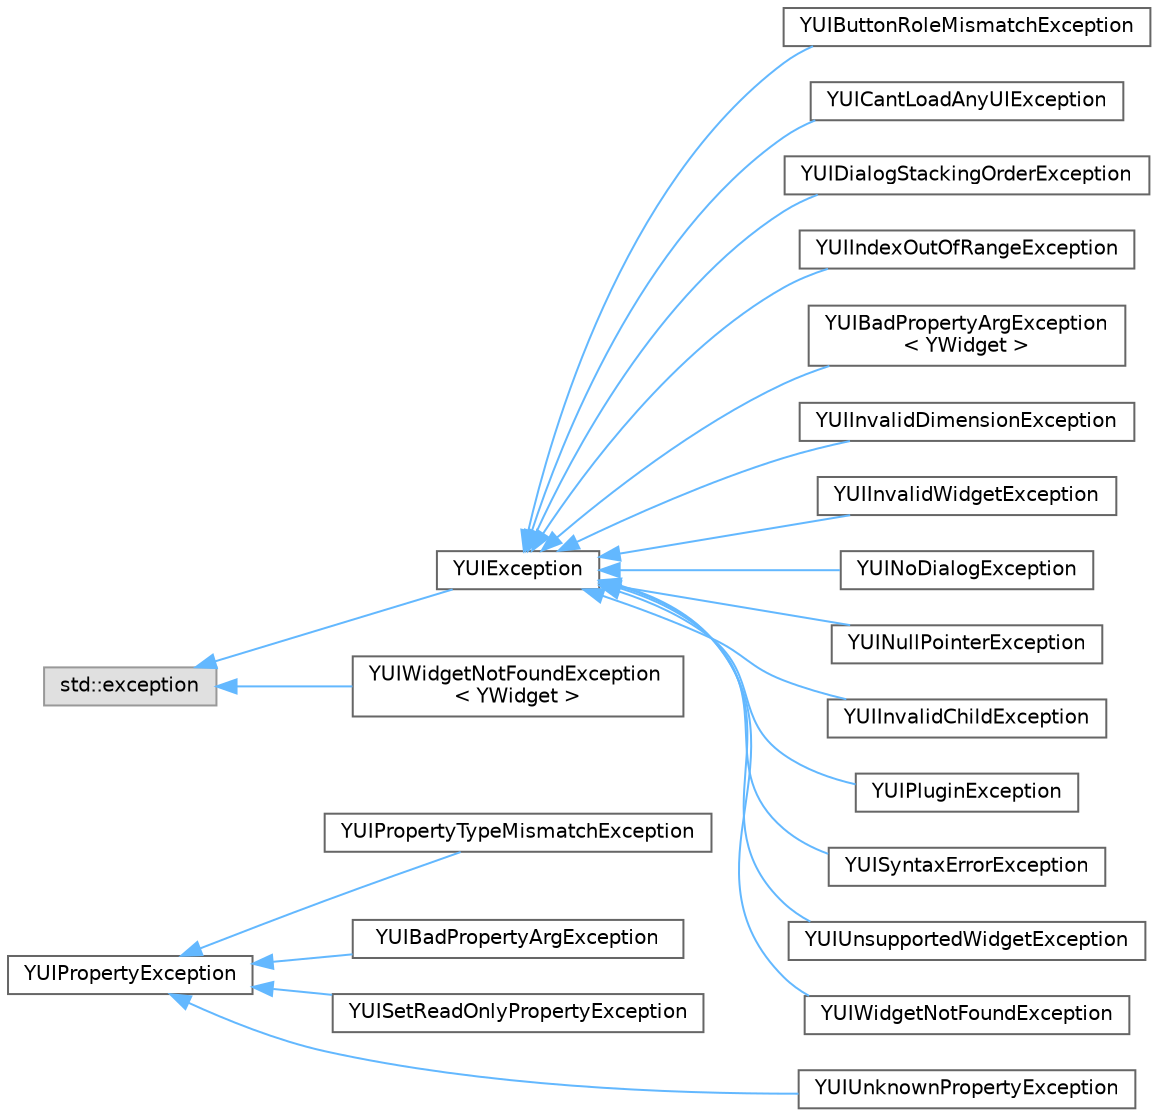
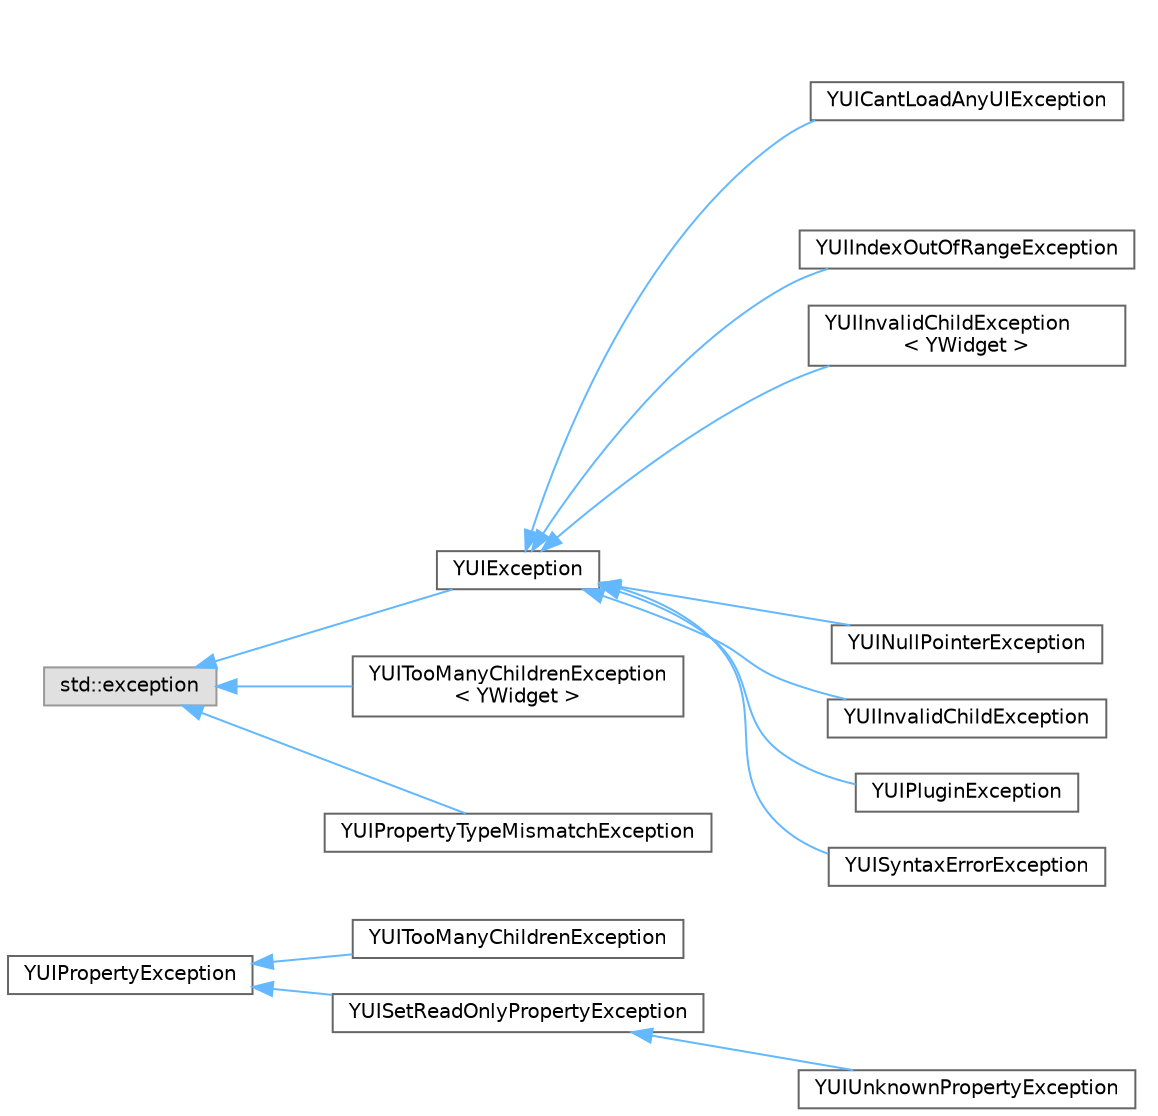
(967, 27) -> none
(967, 175) -> none
(967, 336) -> (967, 336)
(967, 422) -> none
(967, 496) -> none
(967, 570) -> none
(518, 686) -> (518, 686)
(330, 899) -> (334, 763)
(518, 939) -> (518, 939)
(967, 941) -> none
(967, 1015) -> none
(488, 1078) -> (753, 1053)
